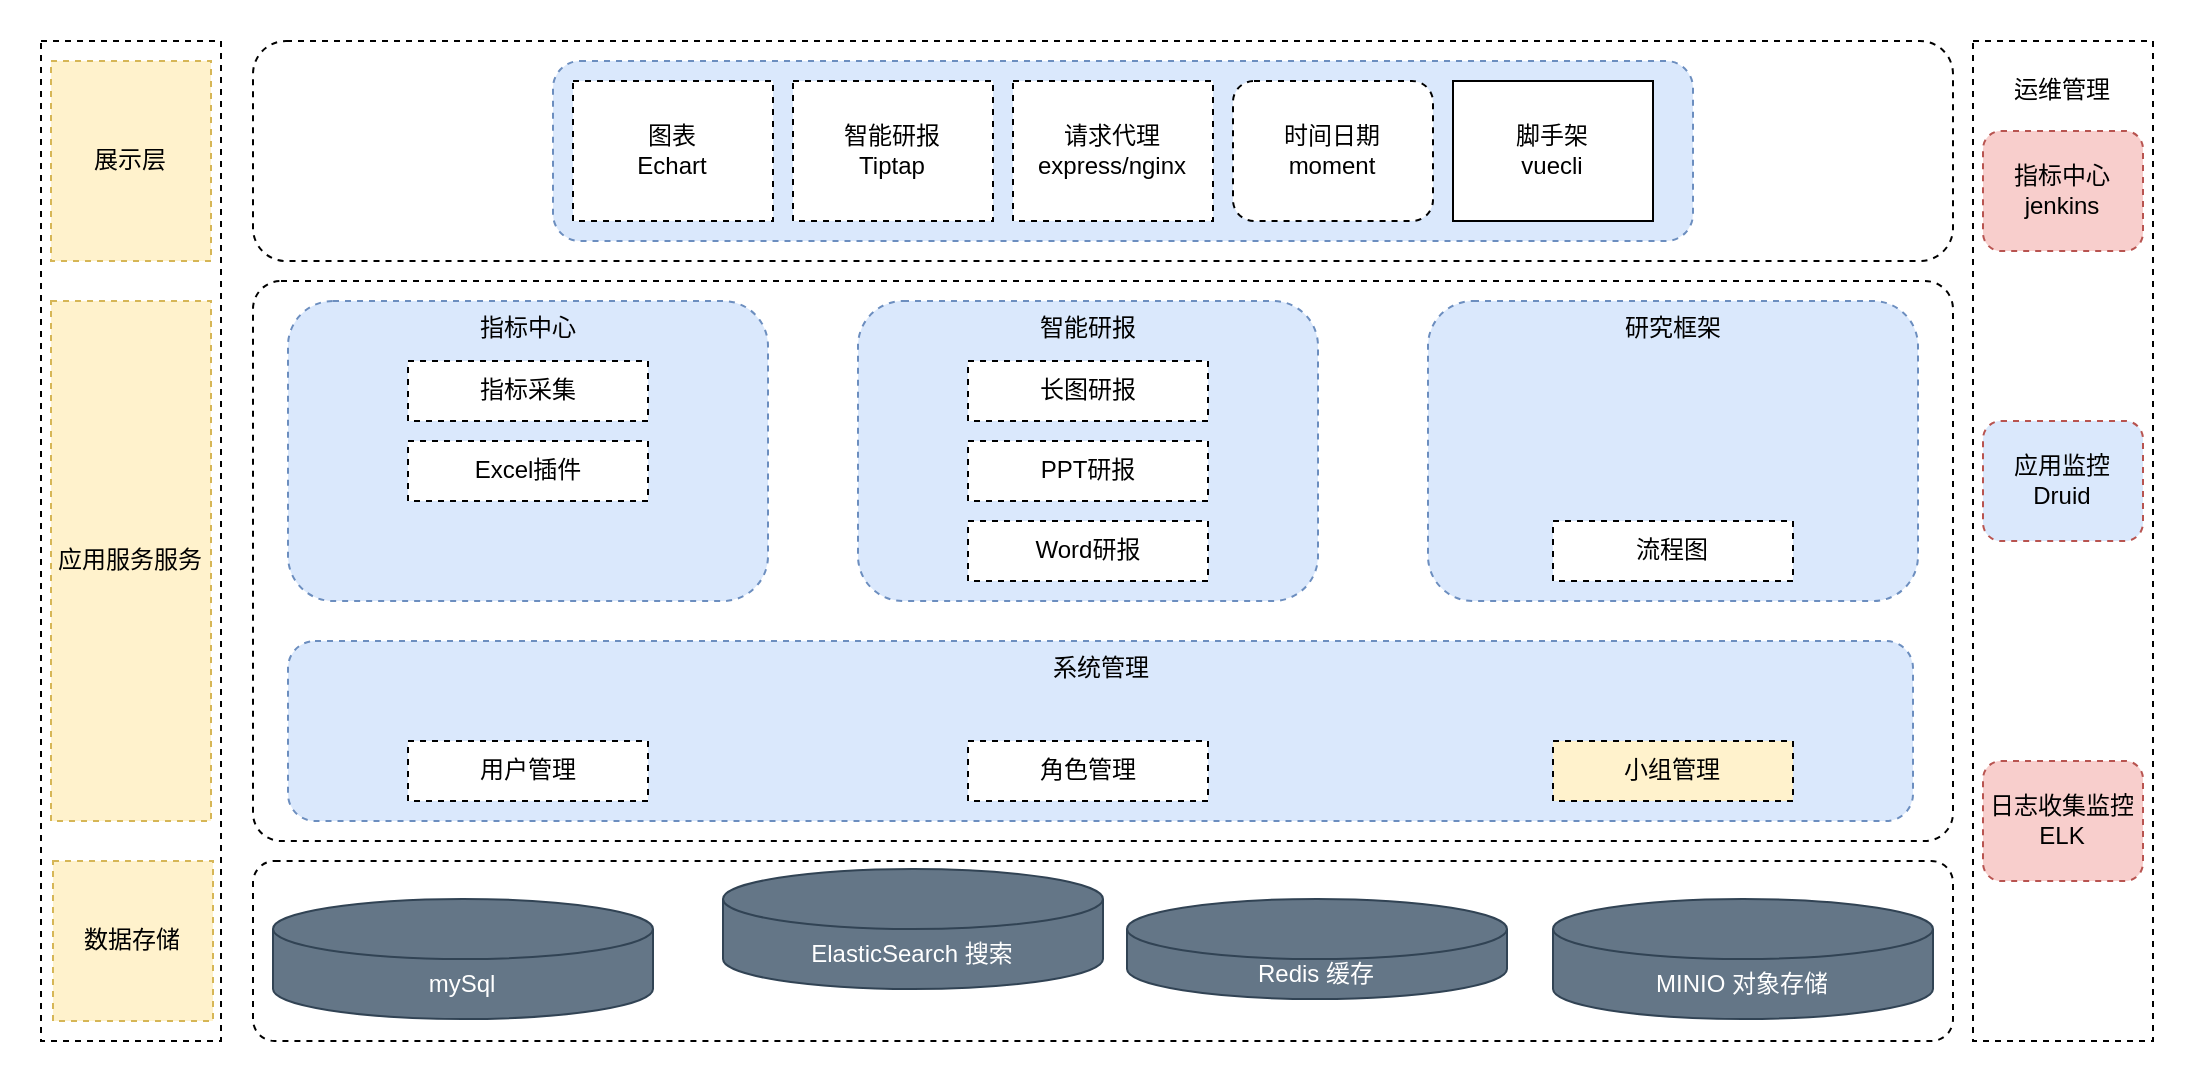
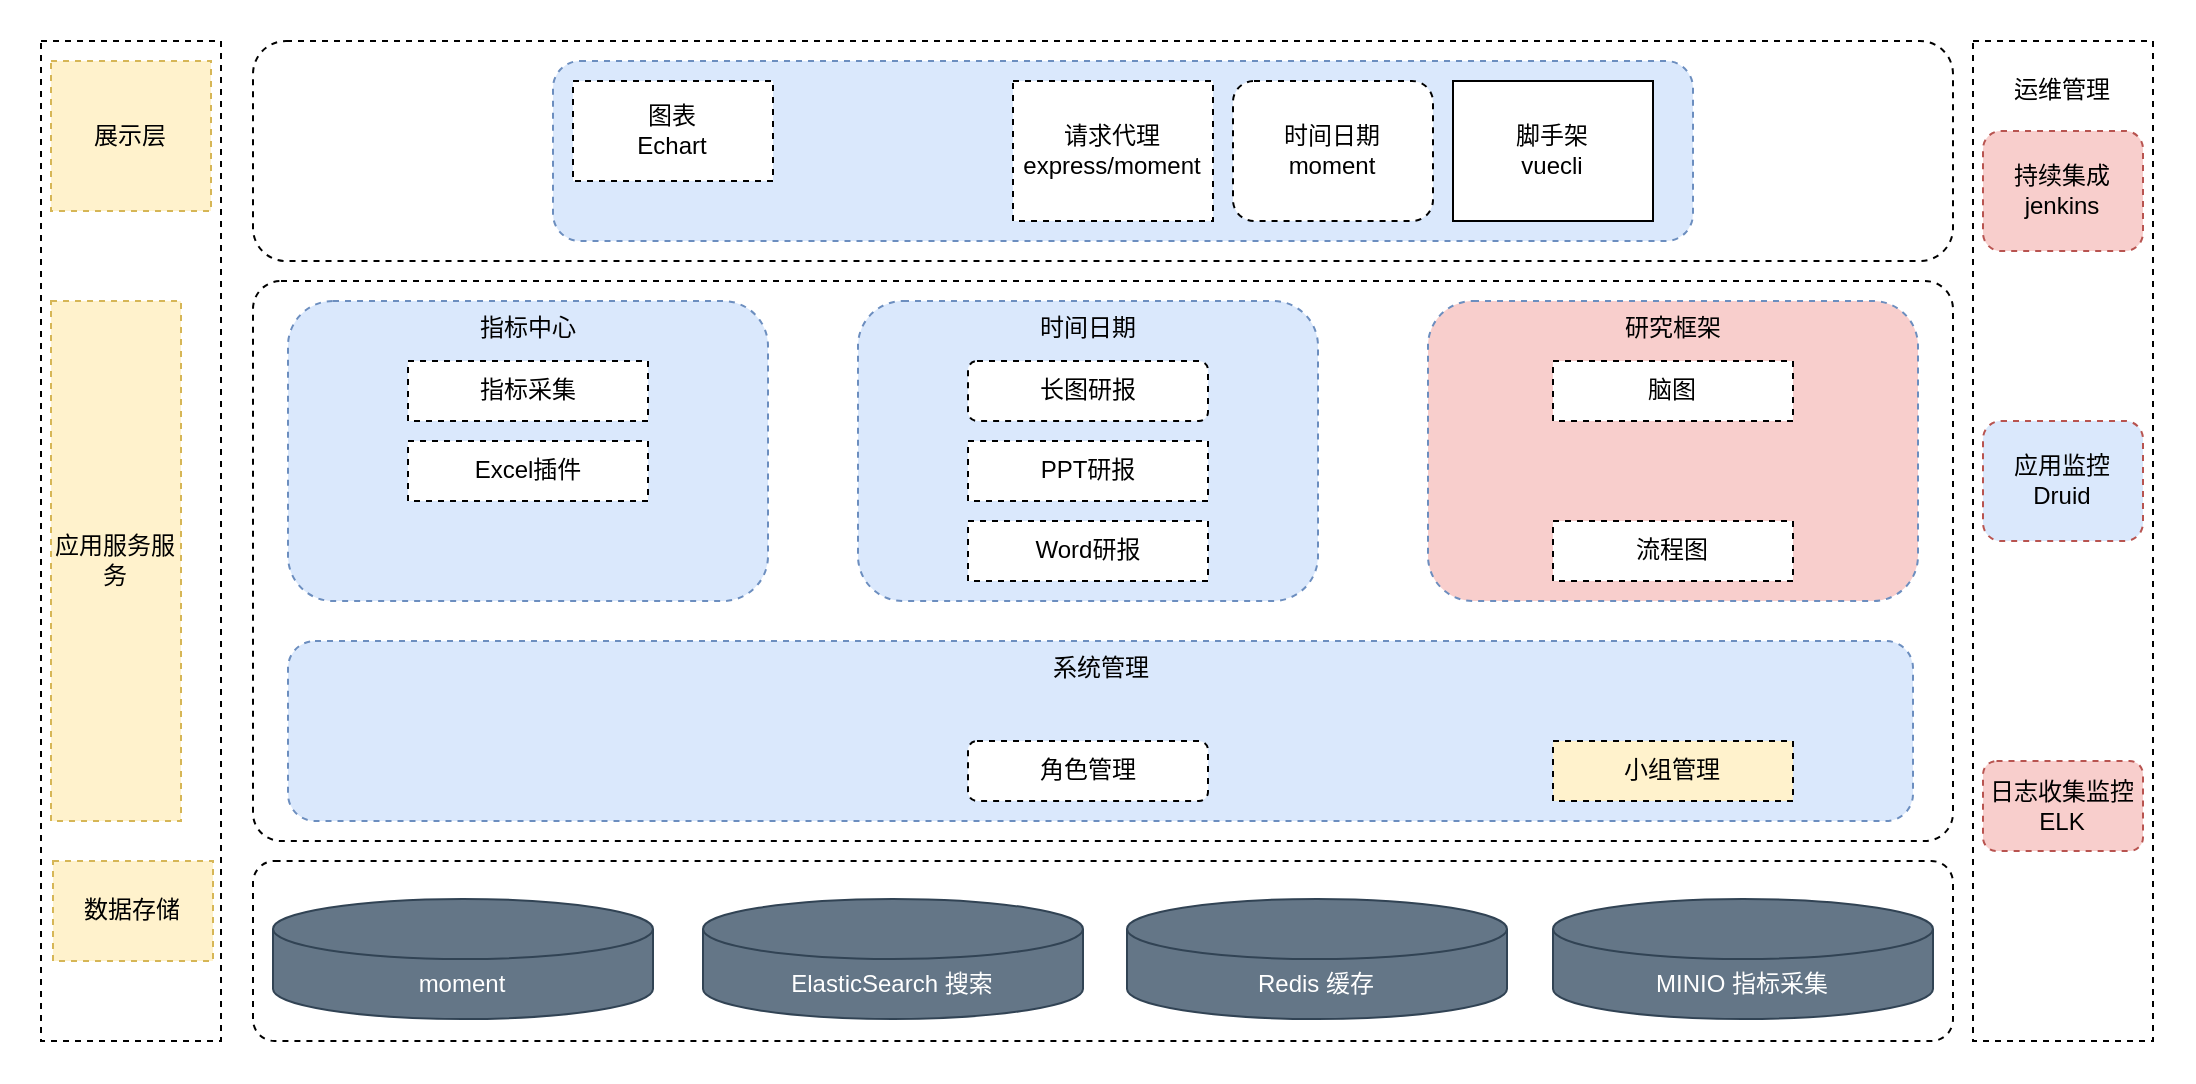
(673, 151) -> (673, 131)
(893, 151) -> none
(1113, 151) -> (1113, 151)
(131, 161) -> (131, 136)
(2063, 191) -> (2063, 191)
(1089, 329) -> (1089, 329)
(1088, 391) -> (1088, 391)
none -> (1673, 391)
(1673, 451) -> (1673, 451)
(131, 561) -> (116, 561)
(528, 771) -> none
(1088, 771) -> (1088, 771)
(2063, 821) -> (2063, 806)
(913, 929) -> (893, 959)
(133, 941) -> (133, 911)
(1317, 949) -> (1317, 959)
(463, 985) -> (463, 985)
(1743, 985) -> (1743, 985)
